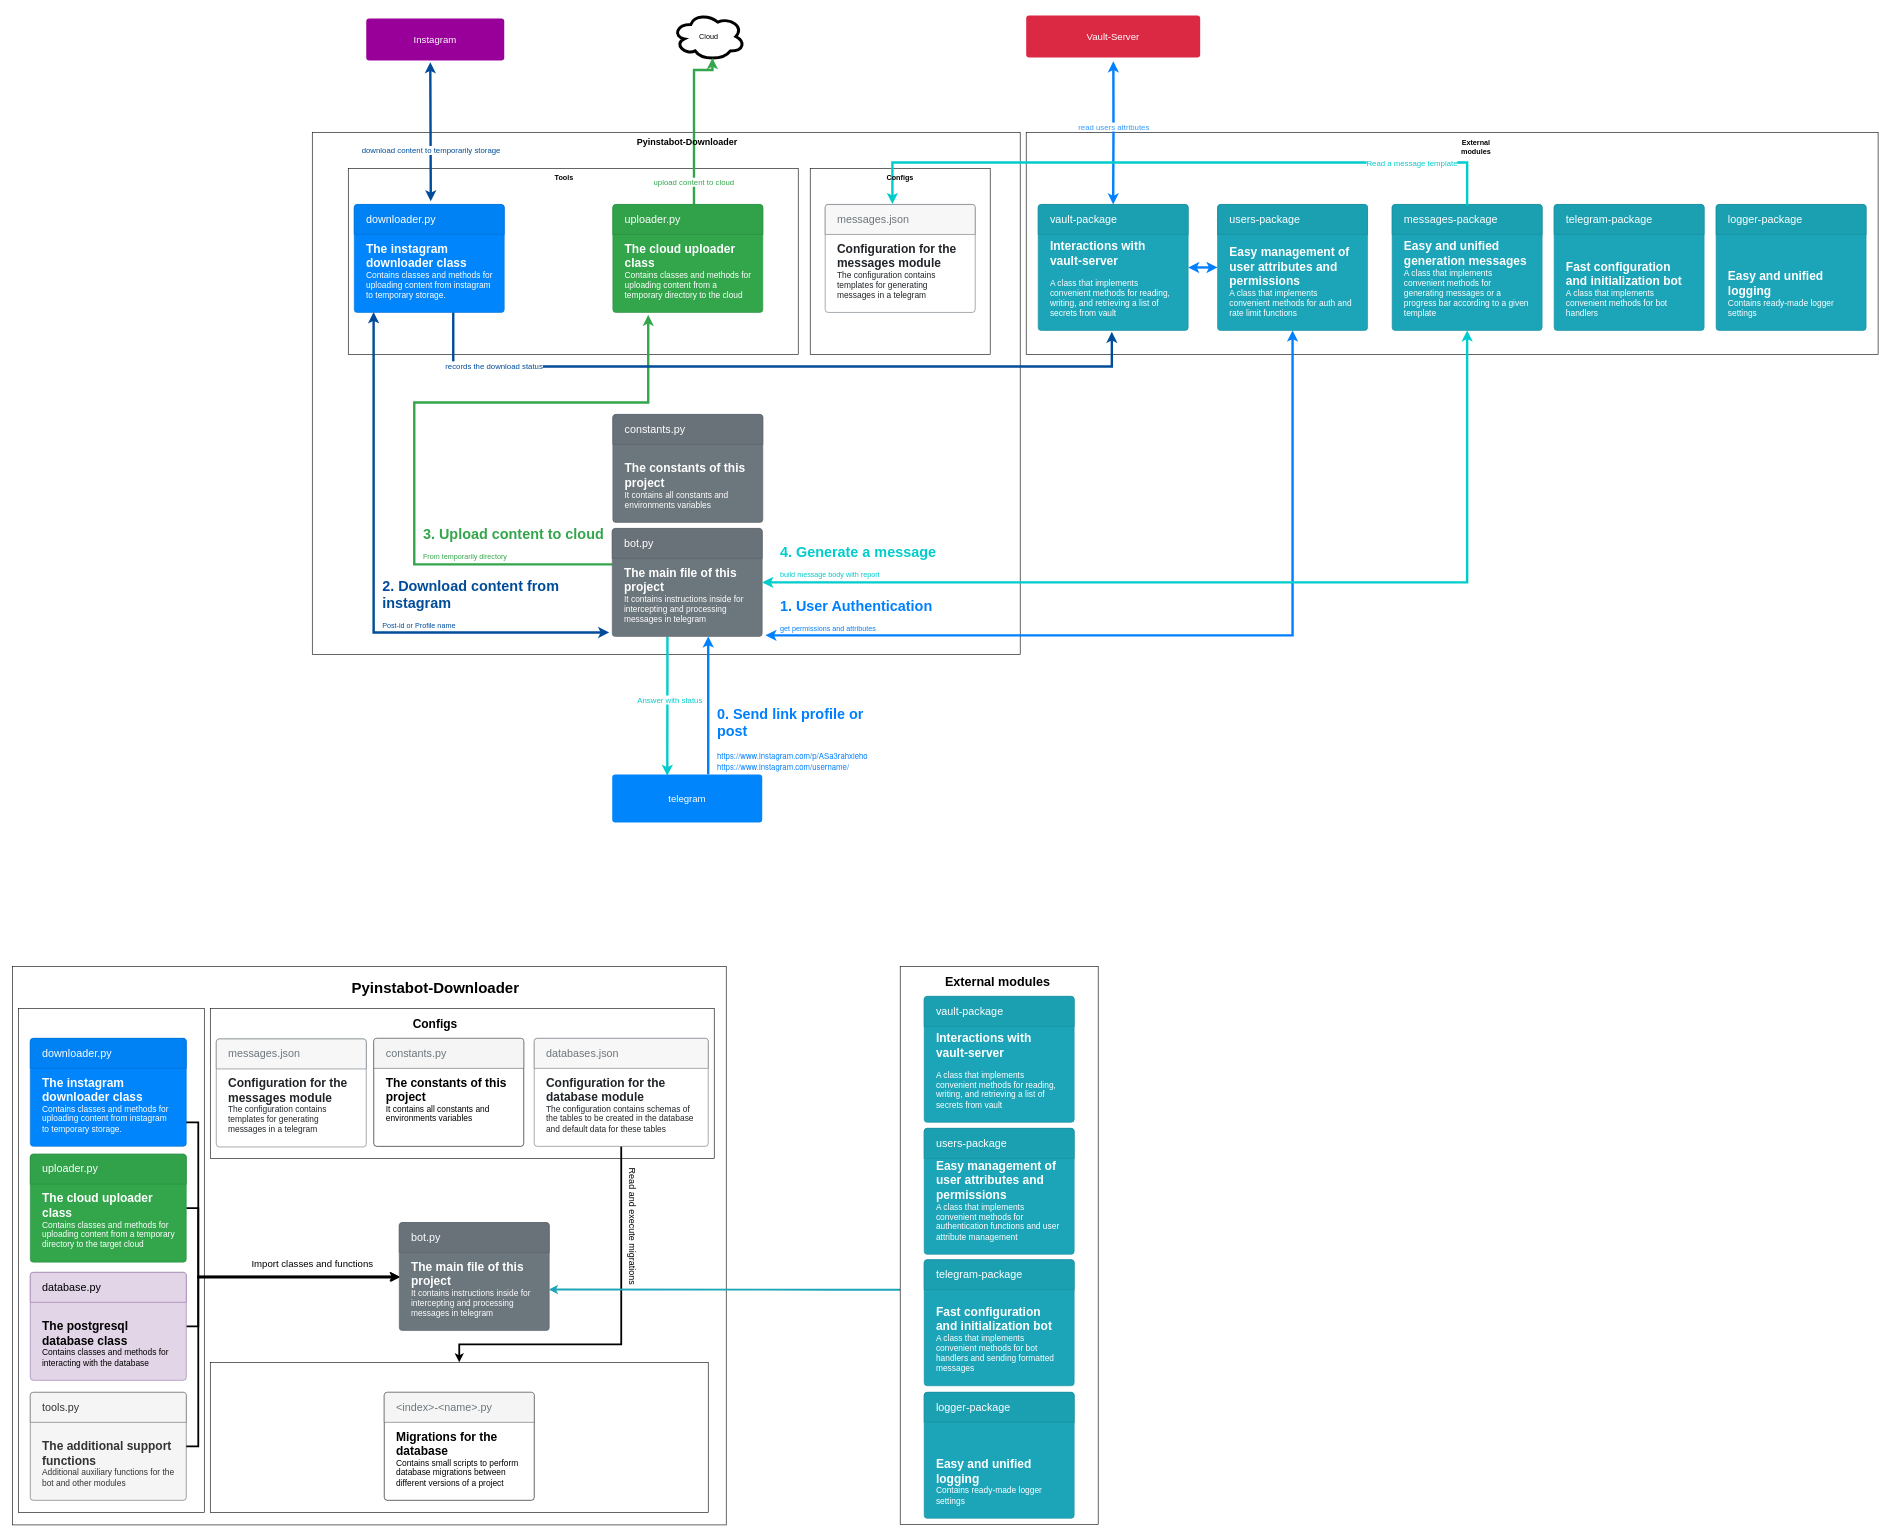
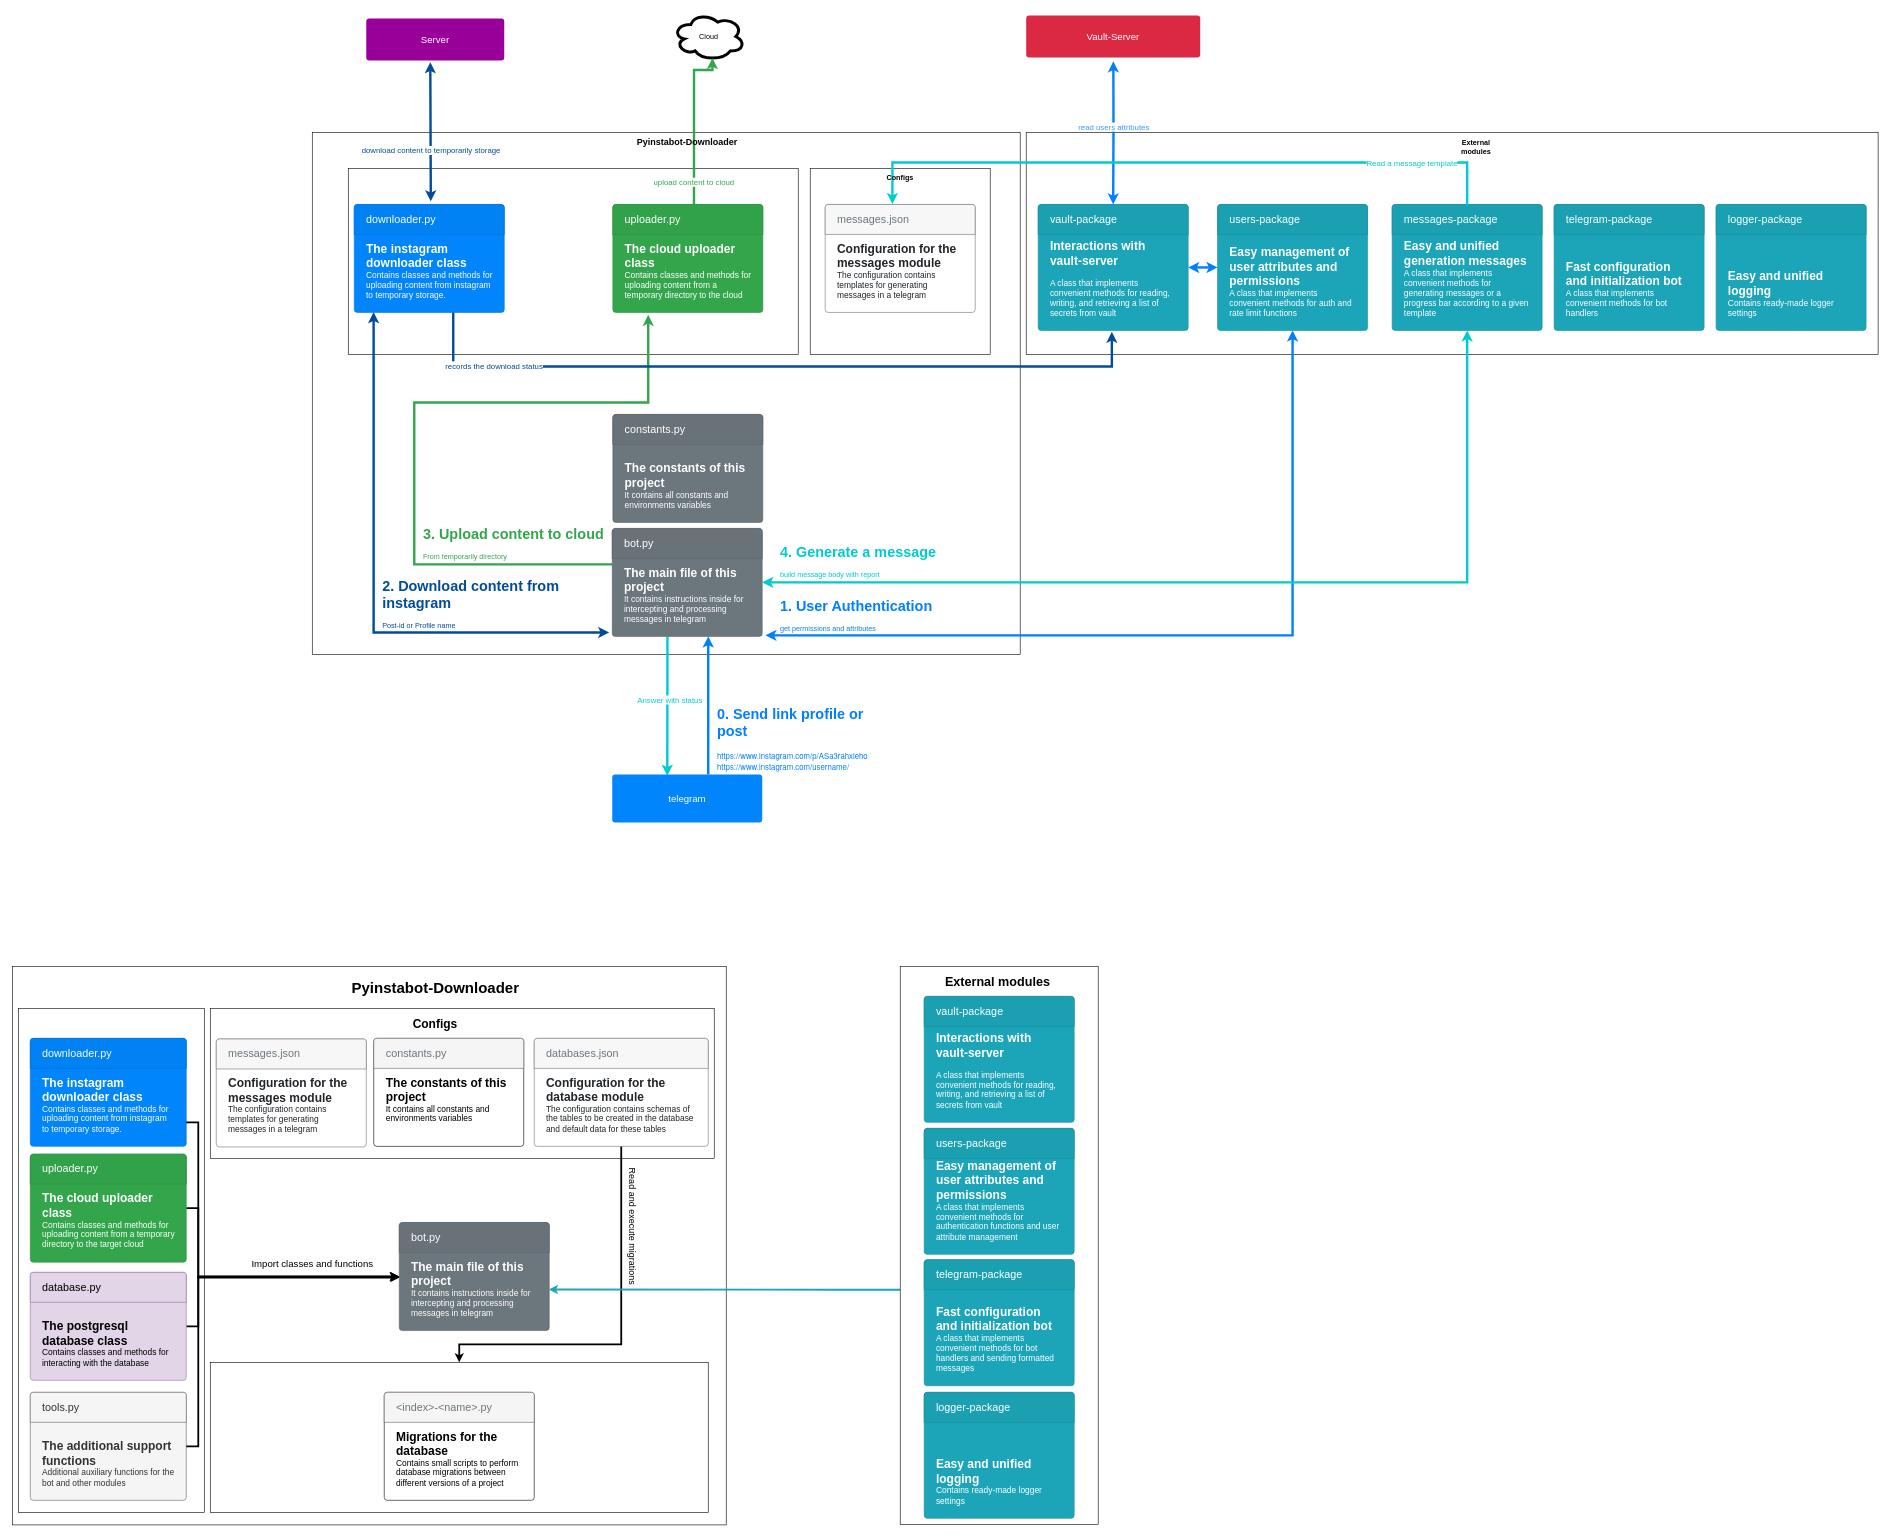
(435, 39) -> (435, 39)
(564, 177) -> none
